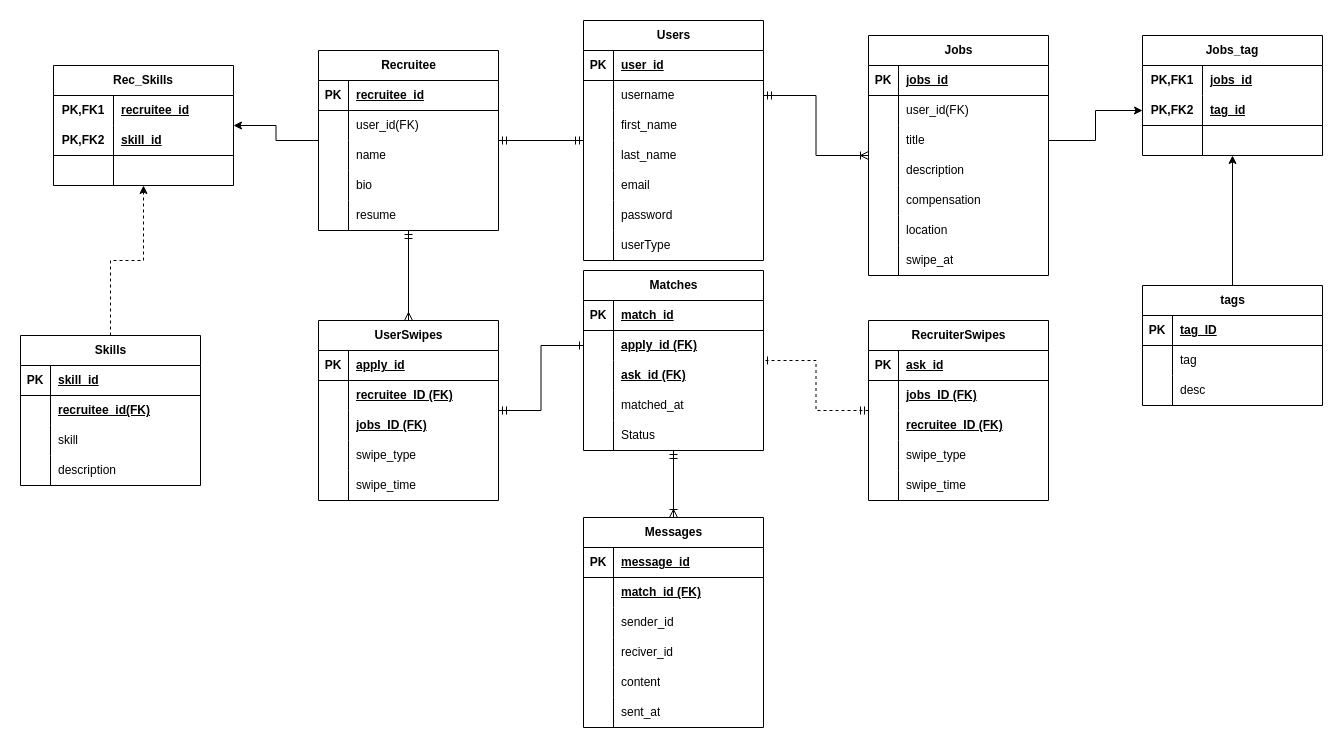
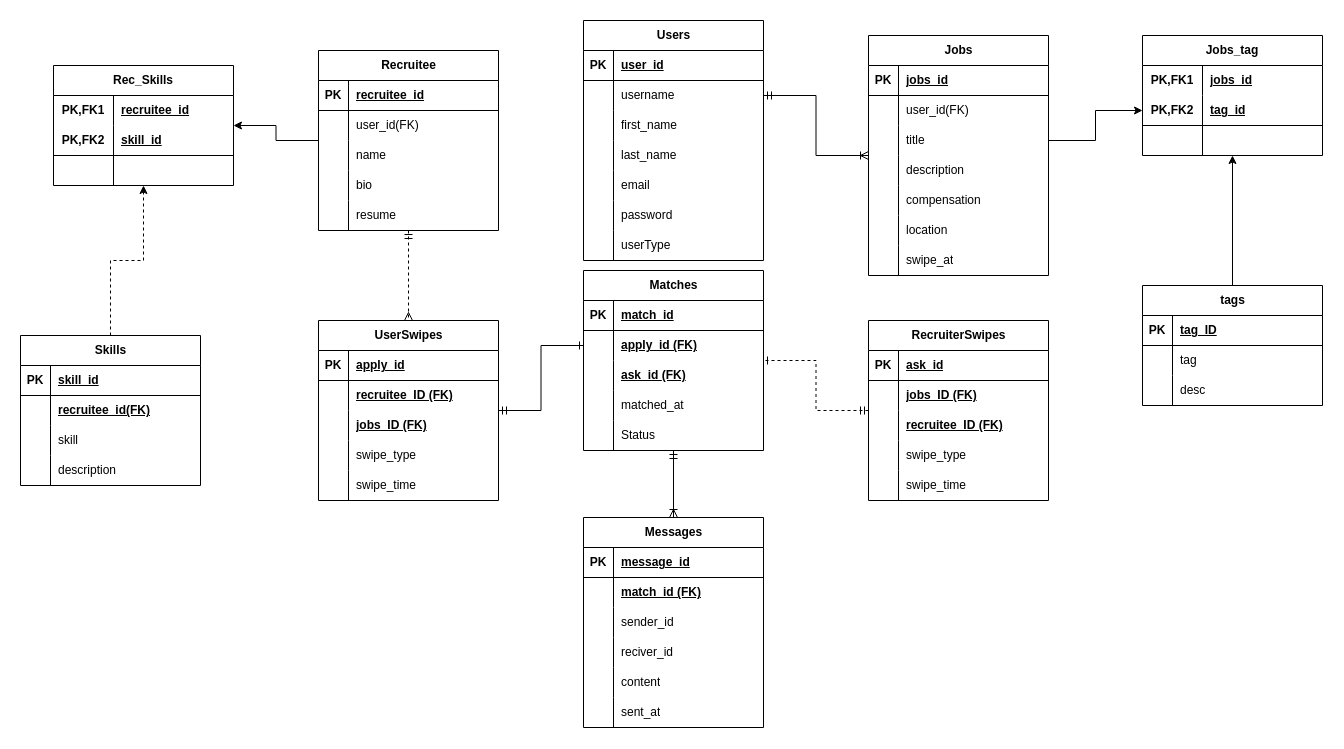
(541, 141) -> none
(409, 276) -> (409, 276)
